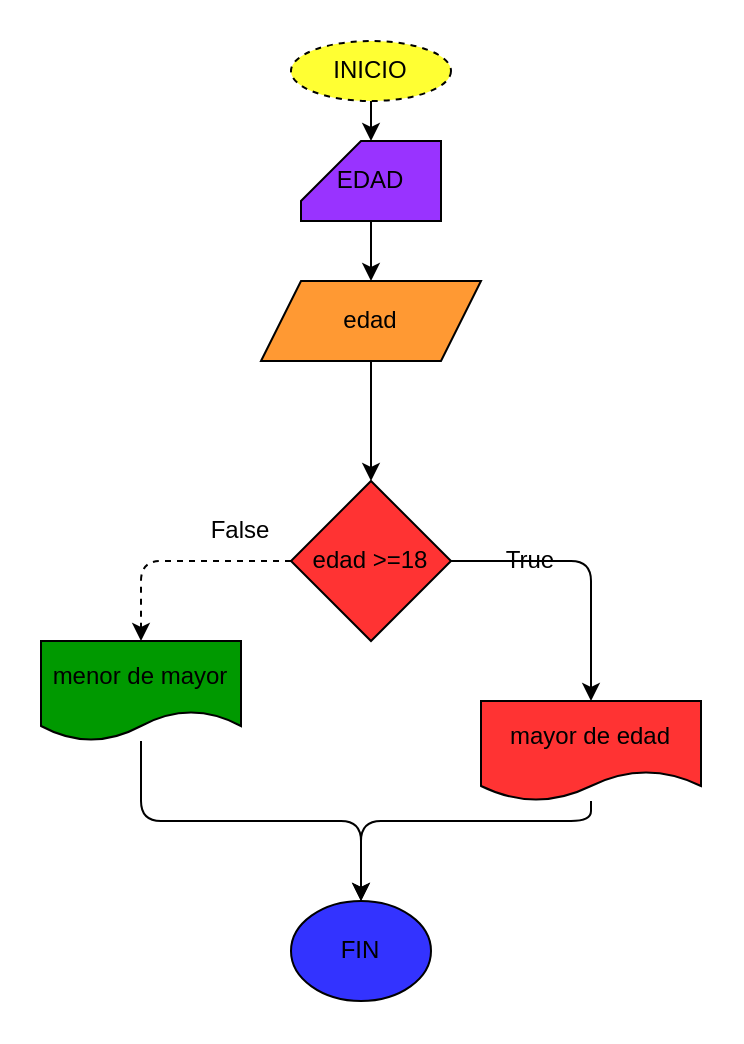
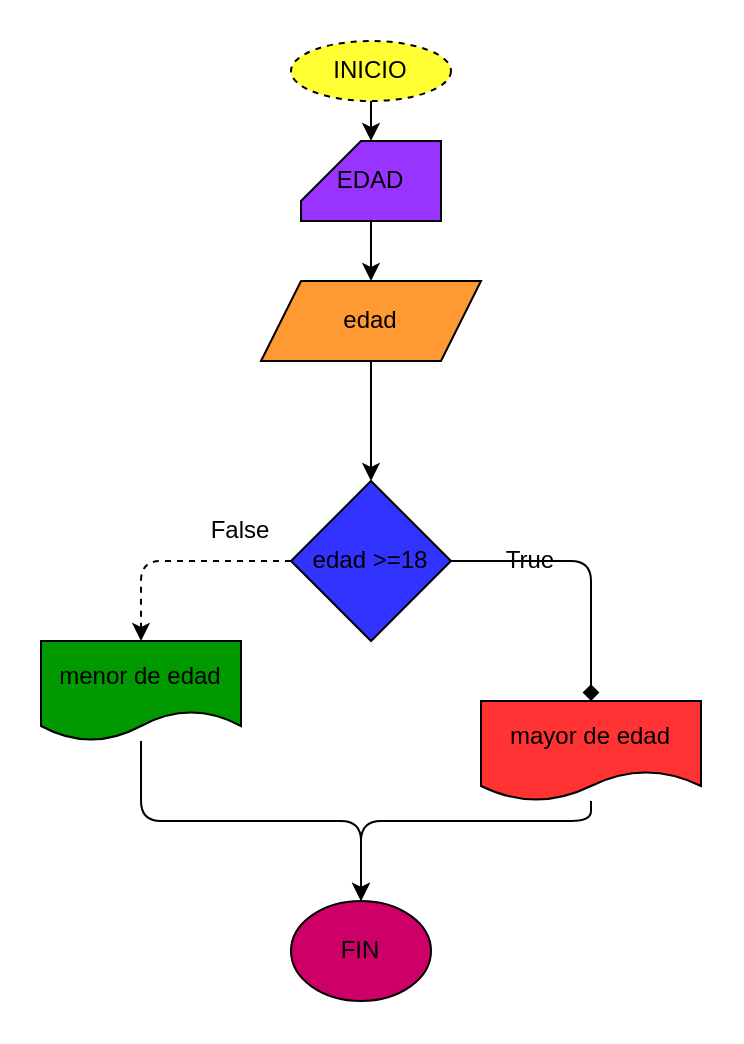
(371, 561) -> (371, 561)
(141, 677) -> (141, 677)
(591, 686) -> (591, 685)
(361, 951) -> (361, 951)
